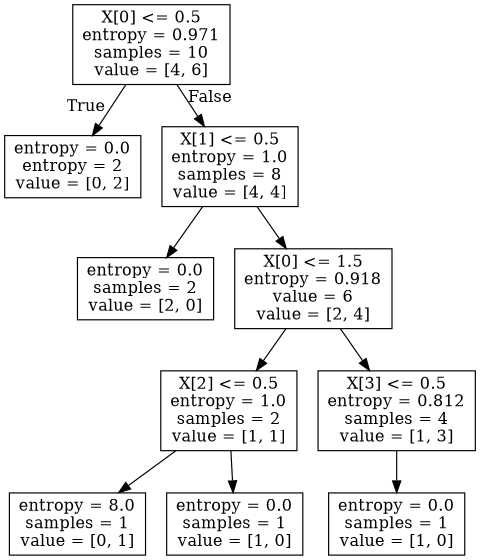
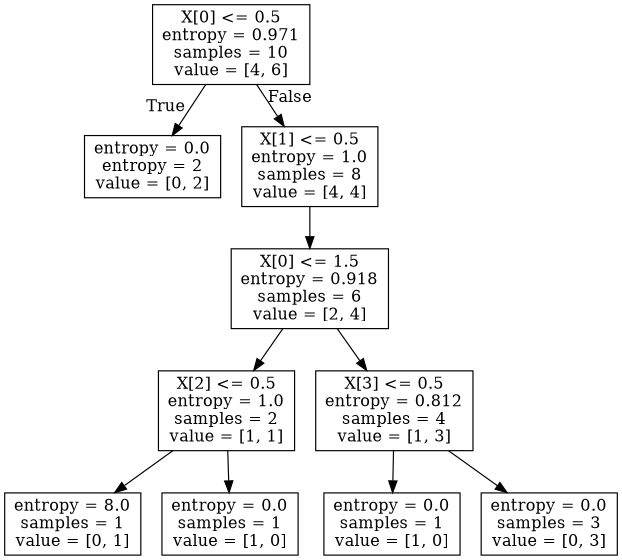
(146, 289) -> none
(313, 289) -> (310, 289)
none -> (549, 524)
